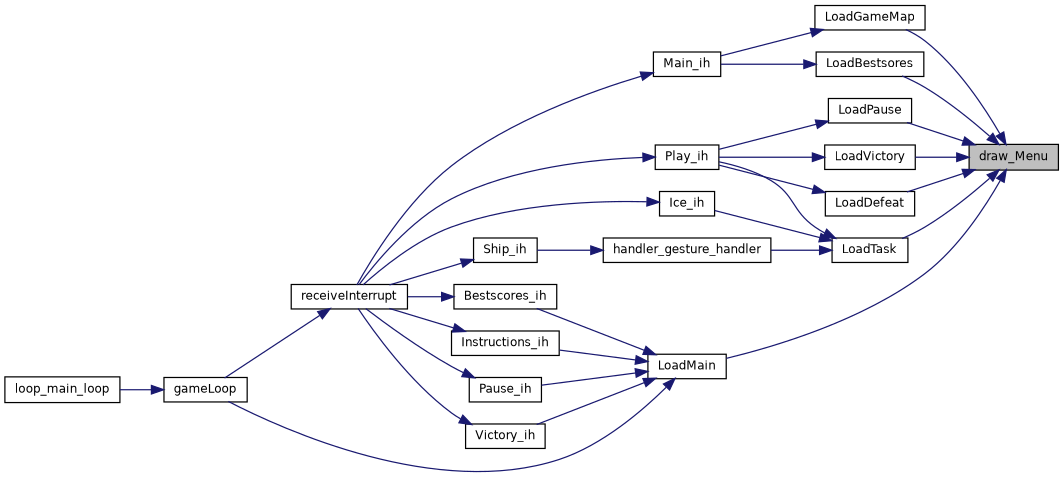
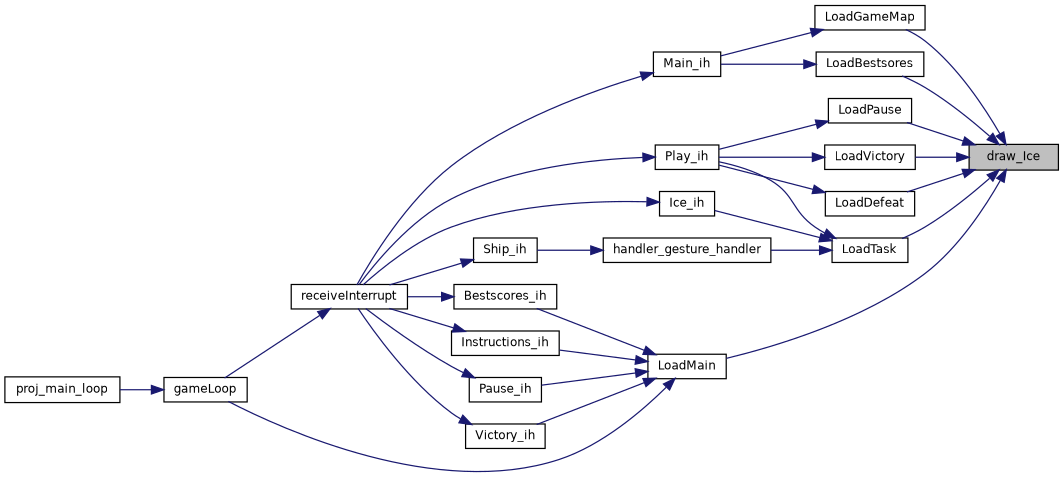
(1014, 157) -> (1014, 157)
(62, 390) -> (62, 390)
